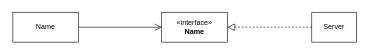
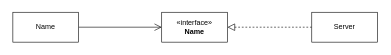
(335, 27) -> (345, 27)
